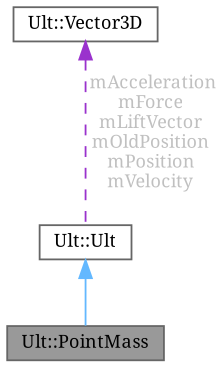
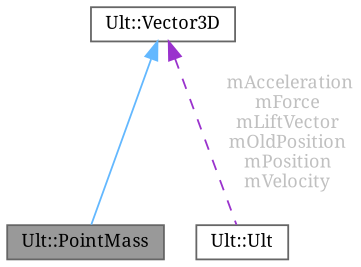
(86, 302) -> (121, 142)
